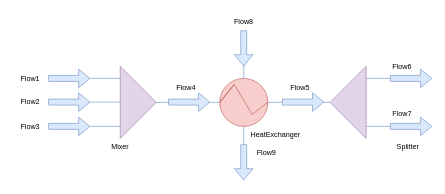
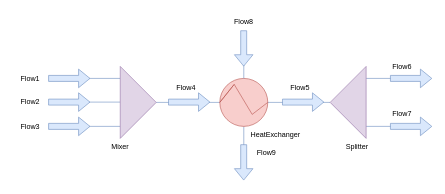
(408, 147) -> (357, 147)
